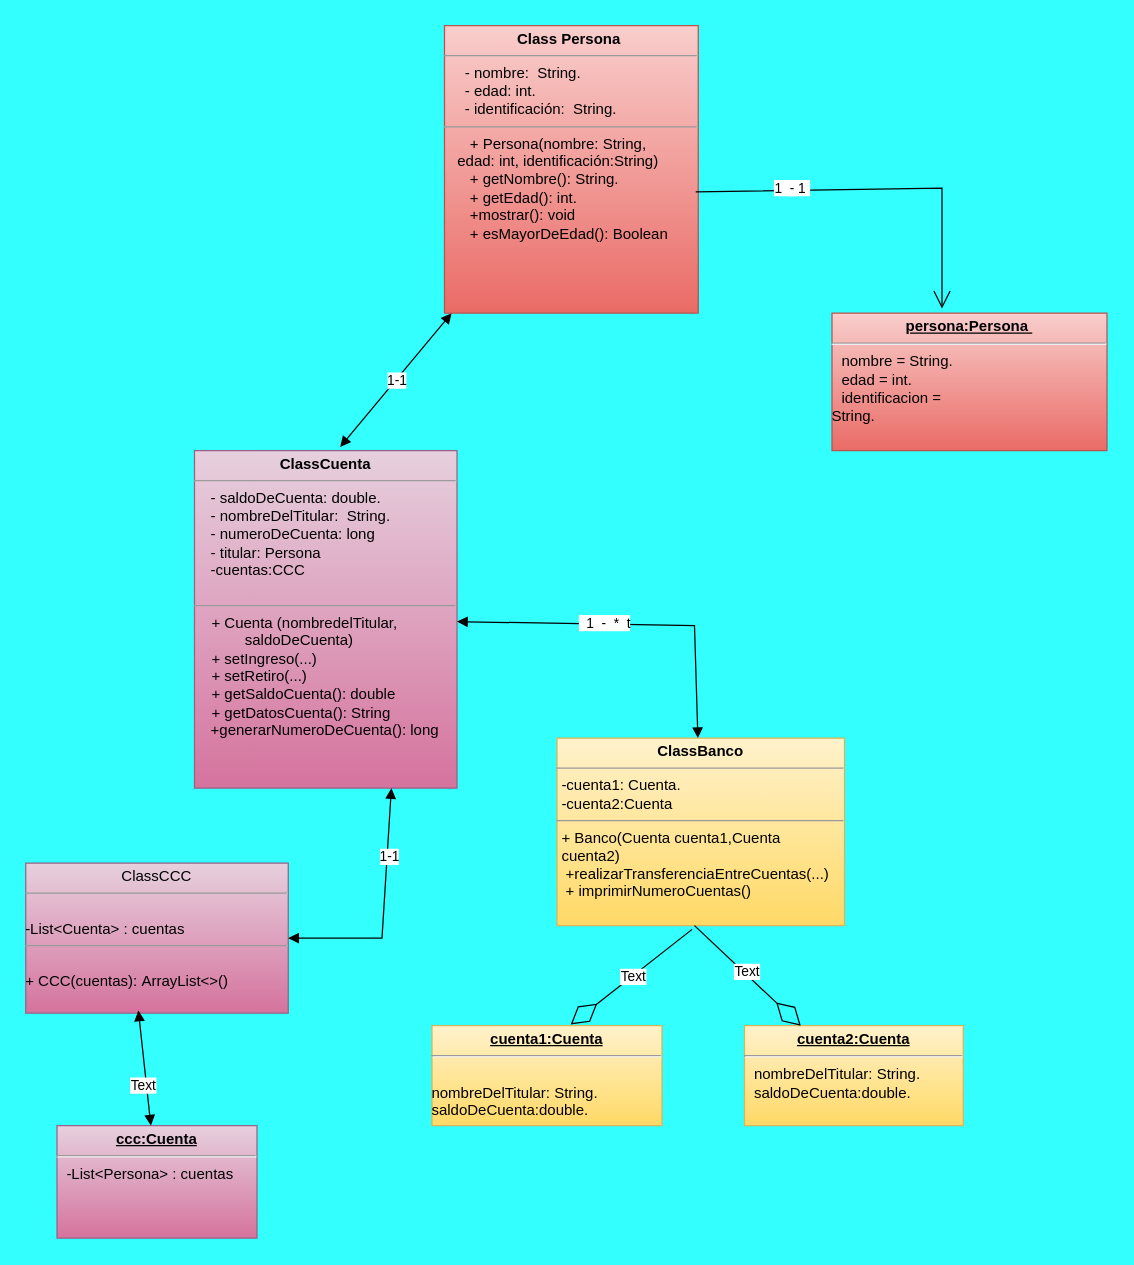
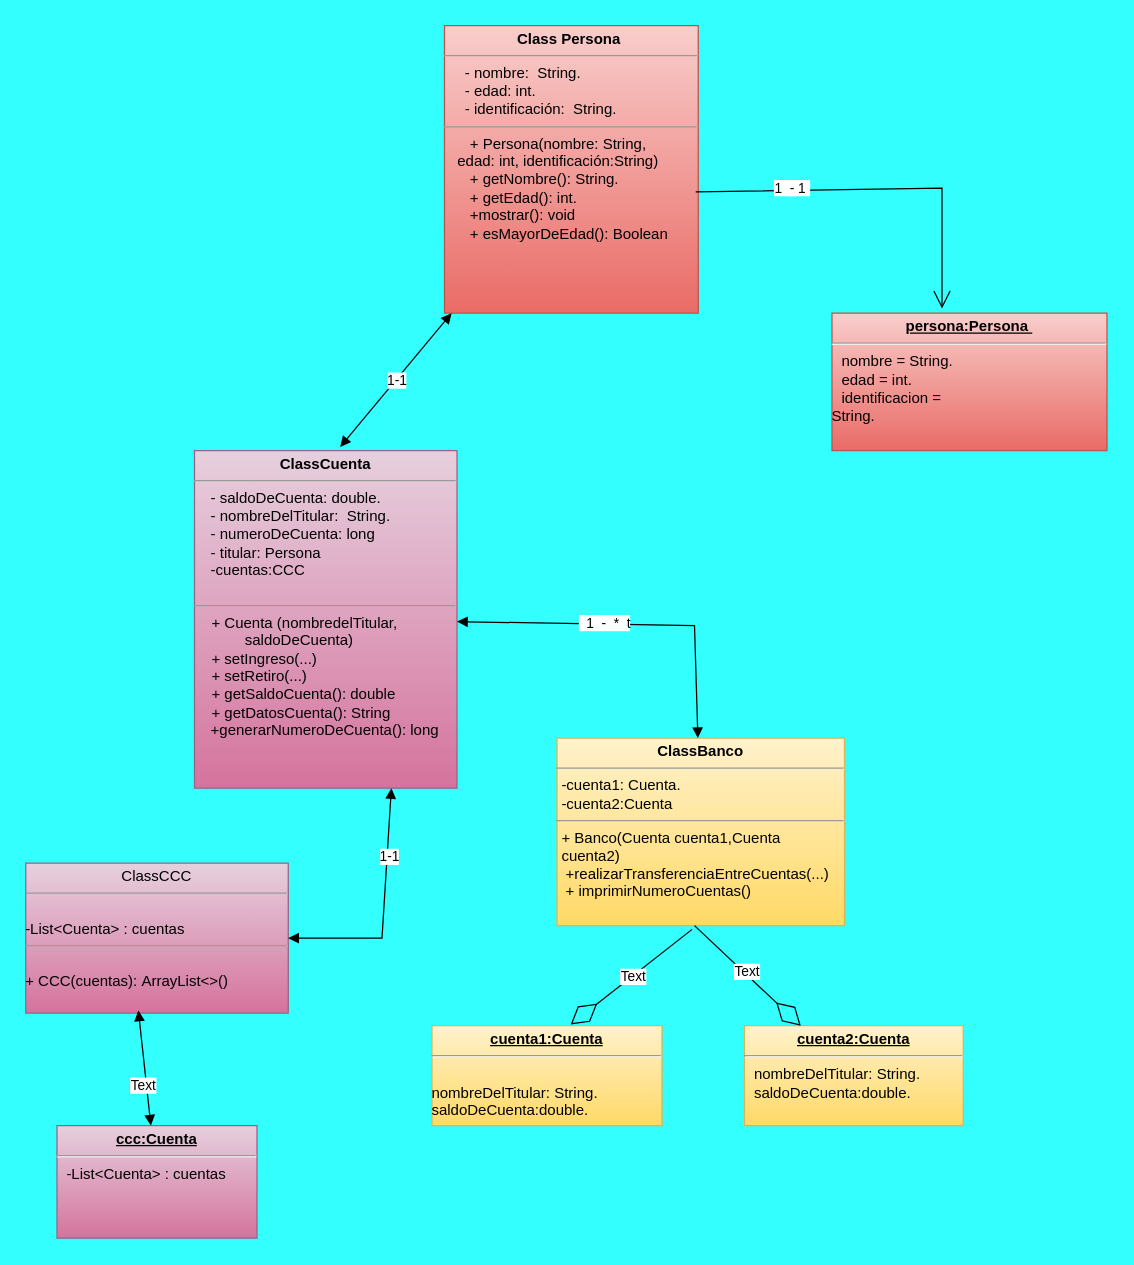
(150, 1144) -> (146, 1144)
